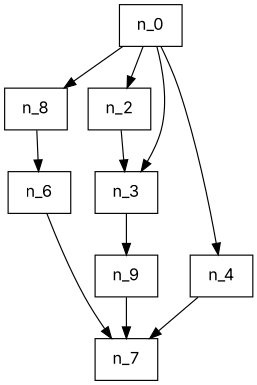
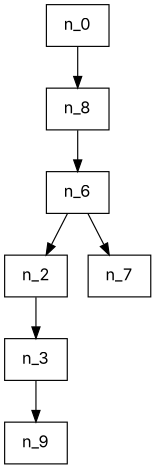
(137, 62) -> (59, 229)
(164, 105) -> none
(222, 276) -> none
(126, 312) -> none
